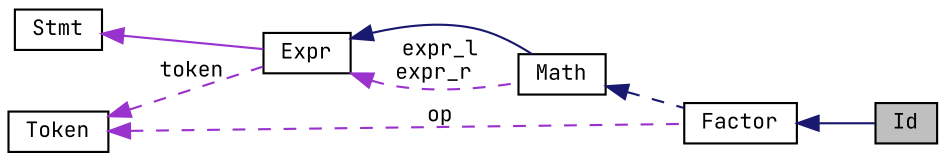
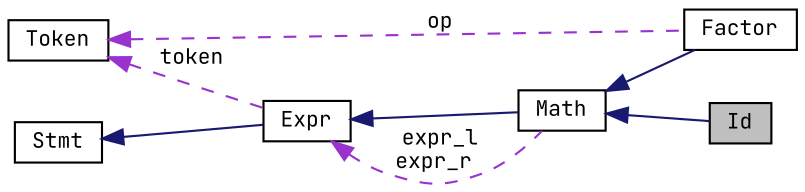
(193, 42) -> (193, 131)
(656, 100) -> (661, 66)
(847, 123) -> (669, 118)
